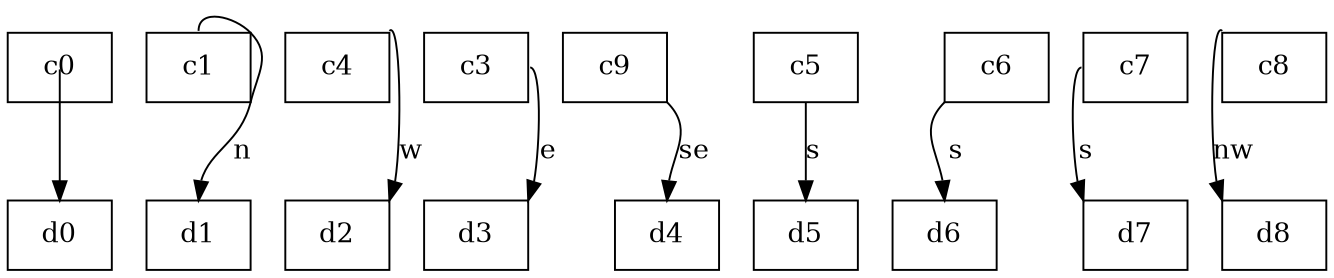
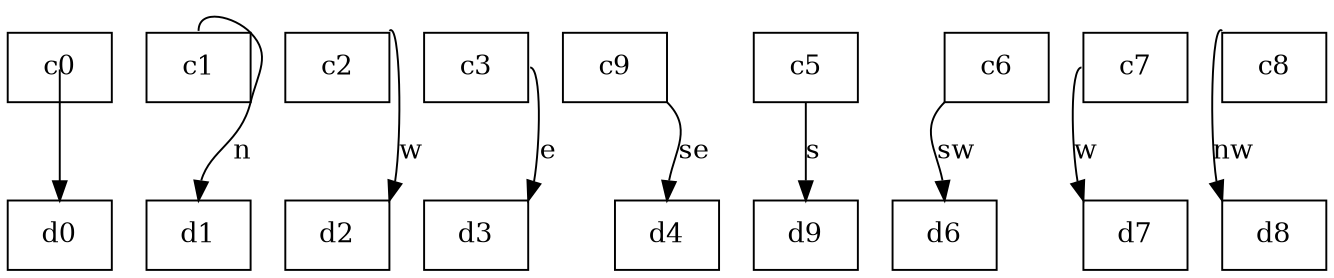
(337, 67) -> (337, 67)
(956, 151) -> (956, 151)
(1086, 151) -> (1086, 151)
(806, 235) -> (806, 235)
